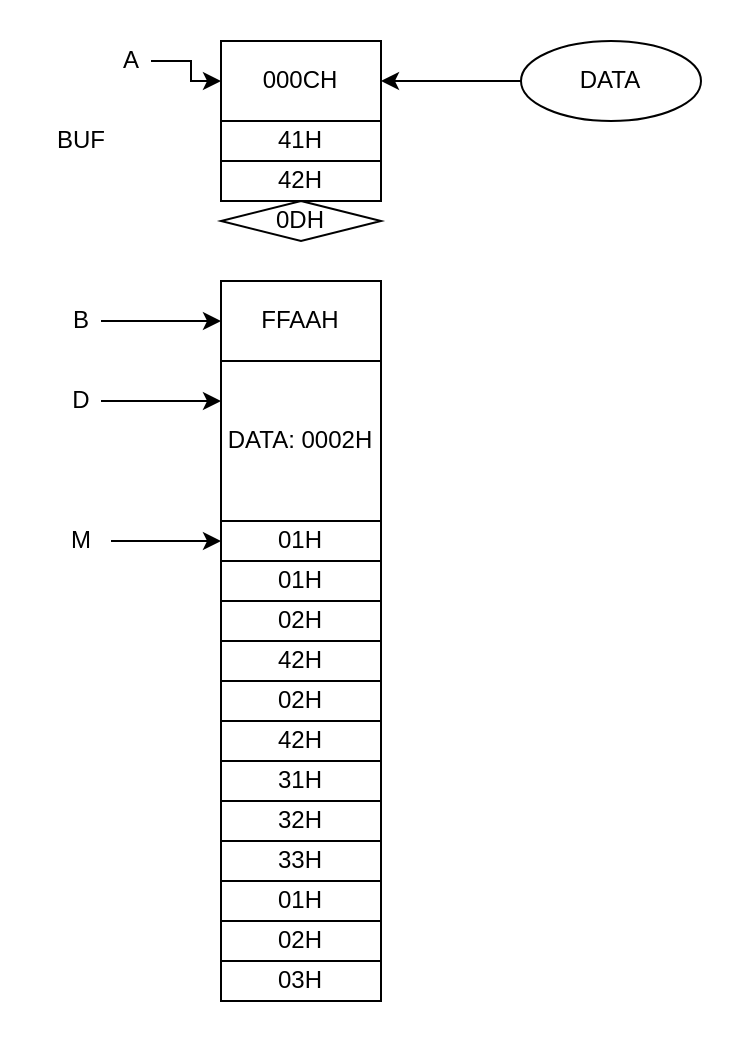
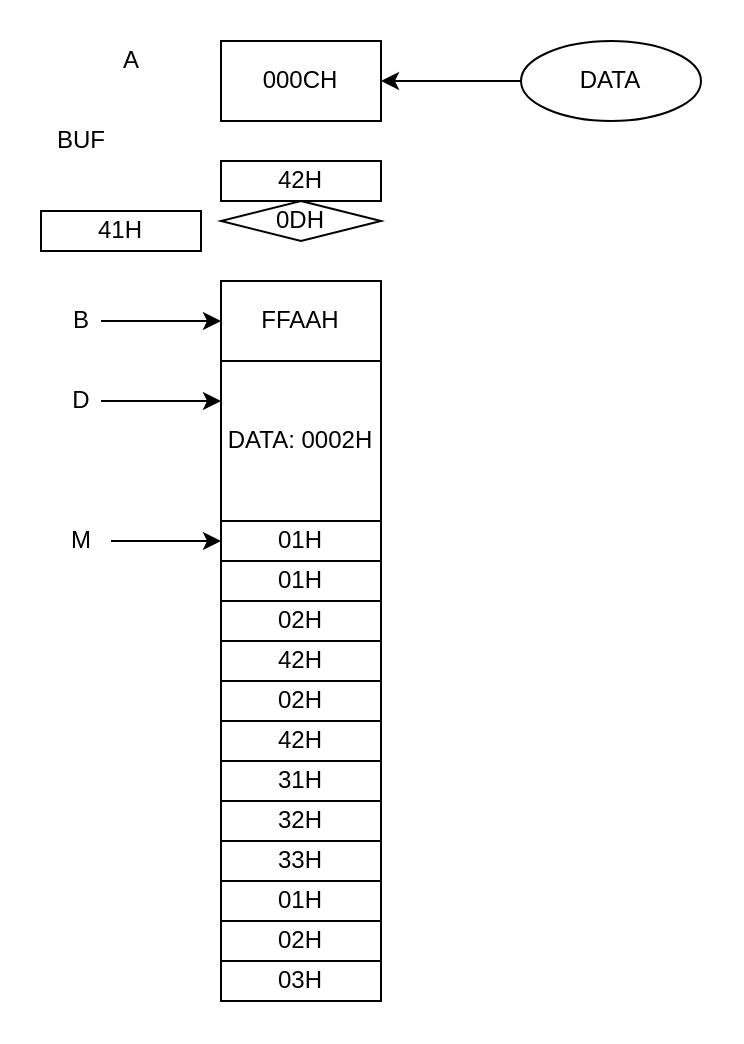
(189, 61) -> none
(301, 141) -> (121, 231)
